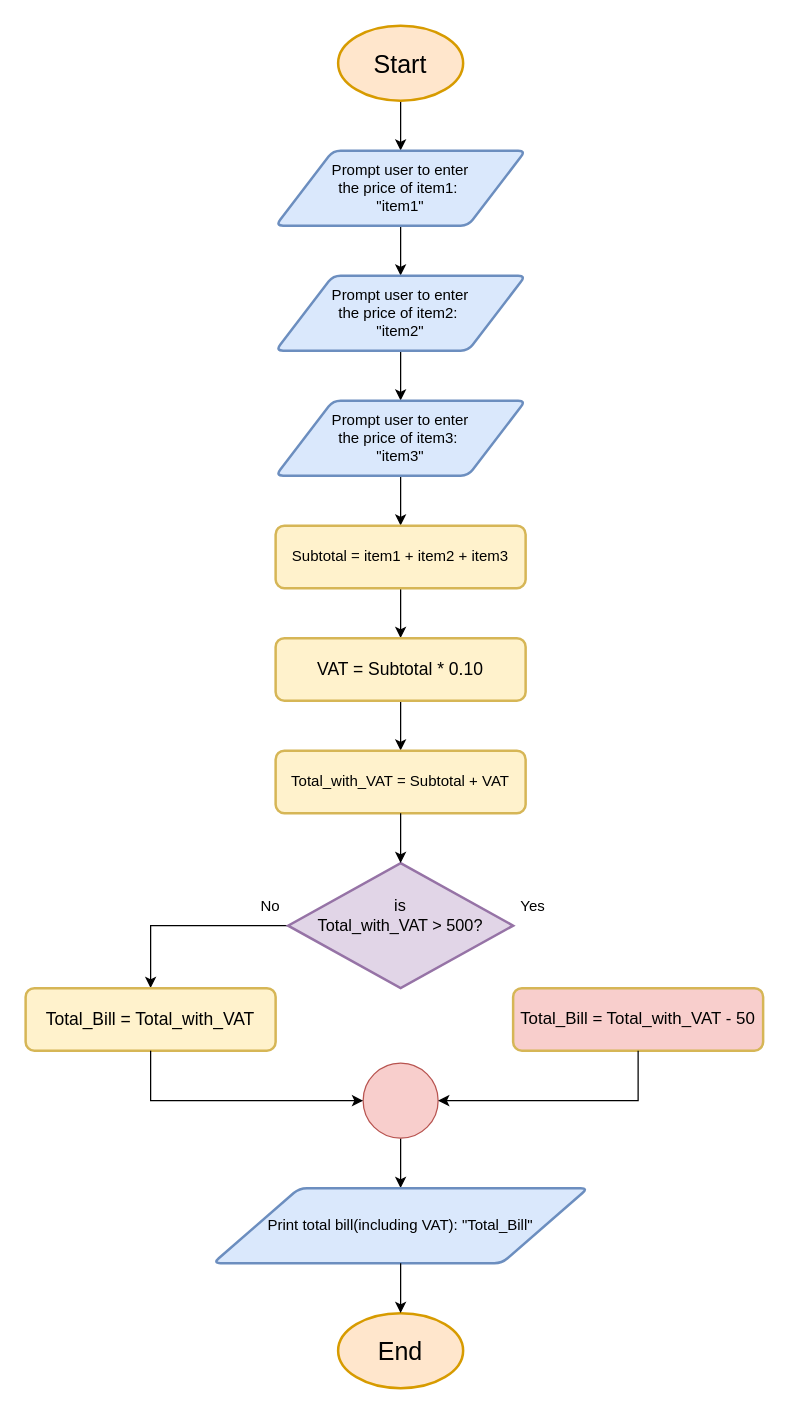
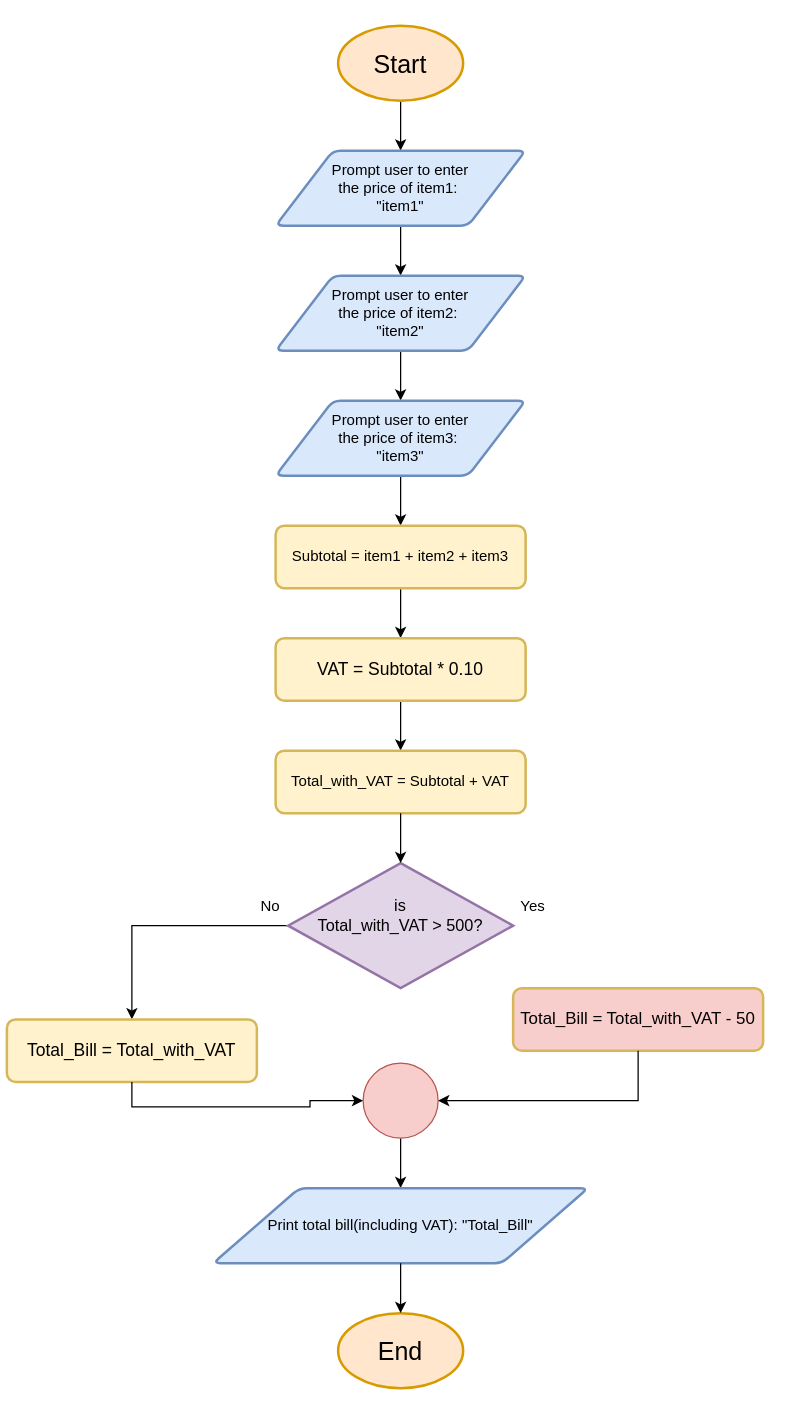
(151, 1019) -> (132, 1051)
